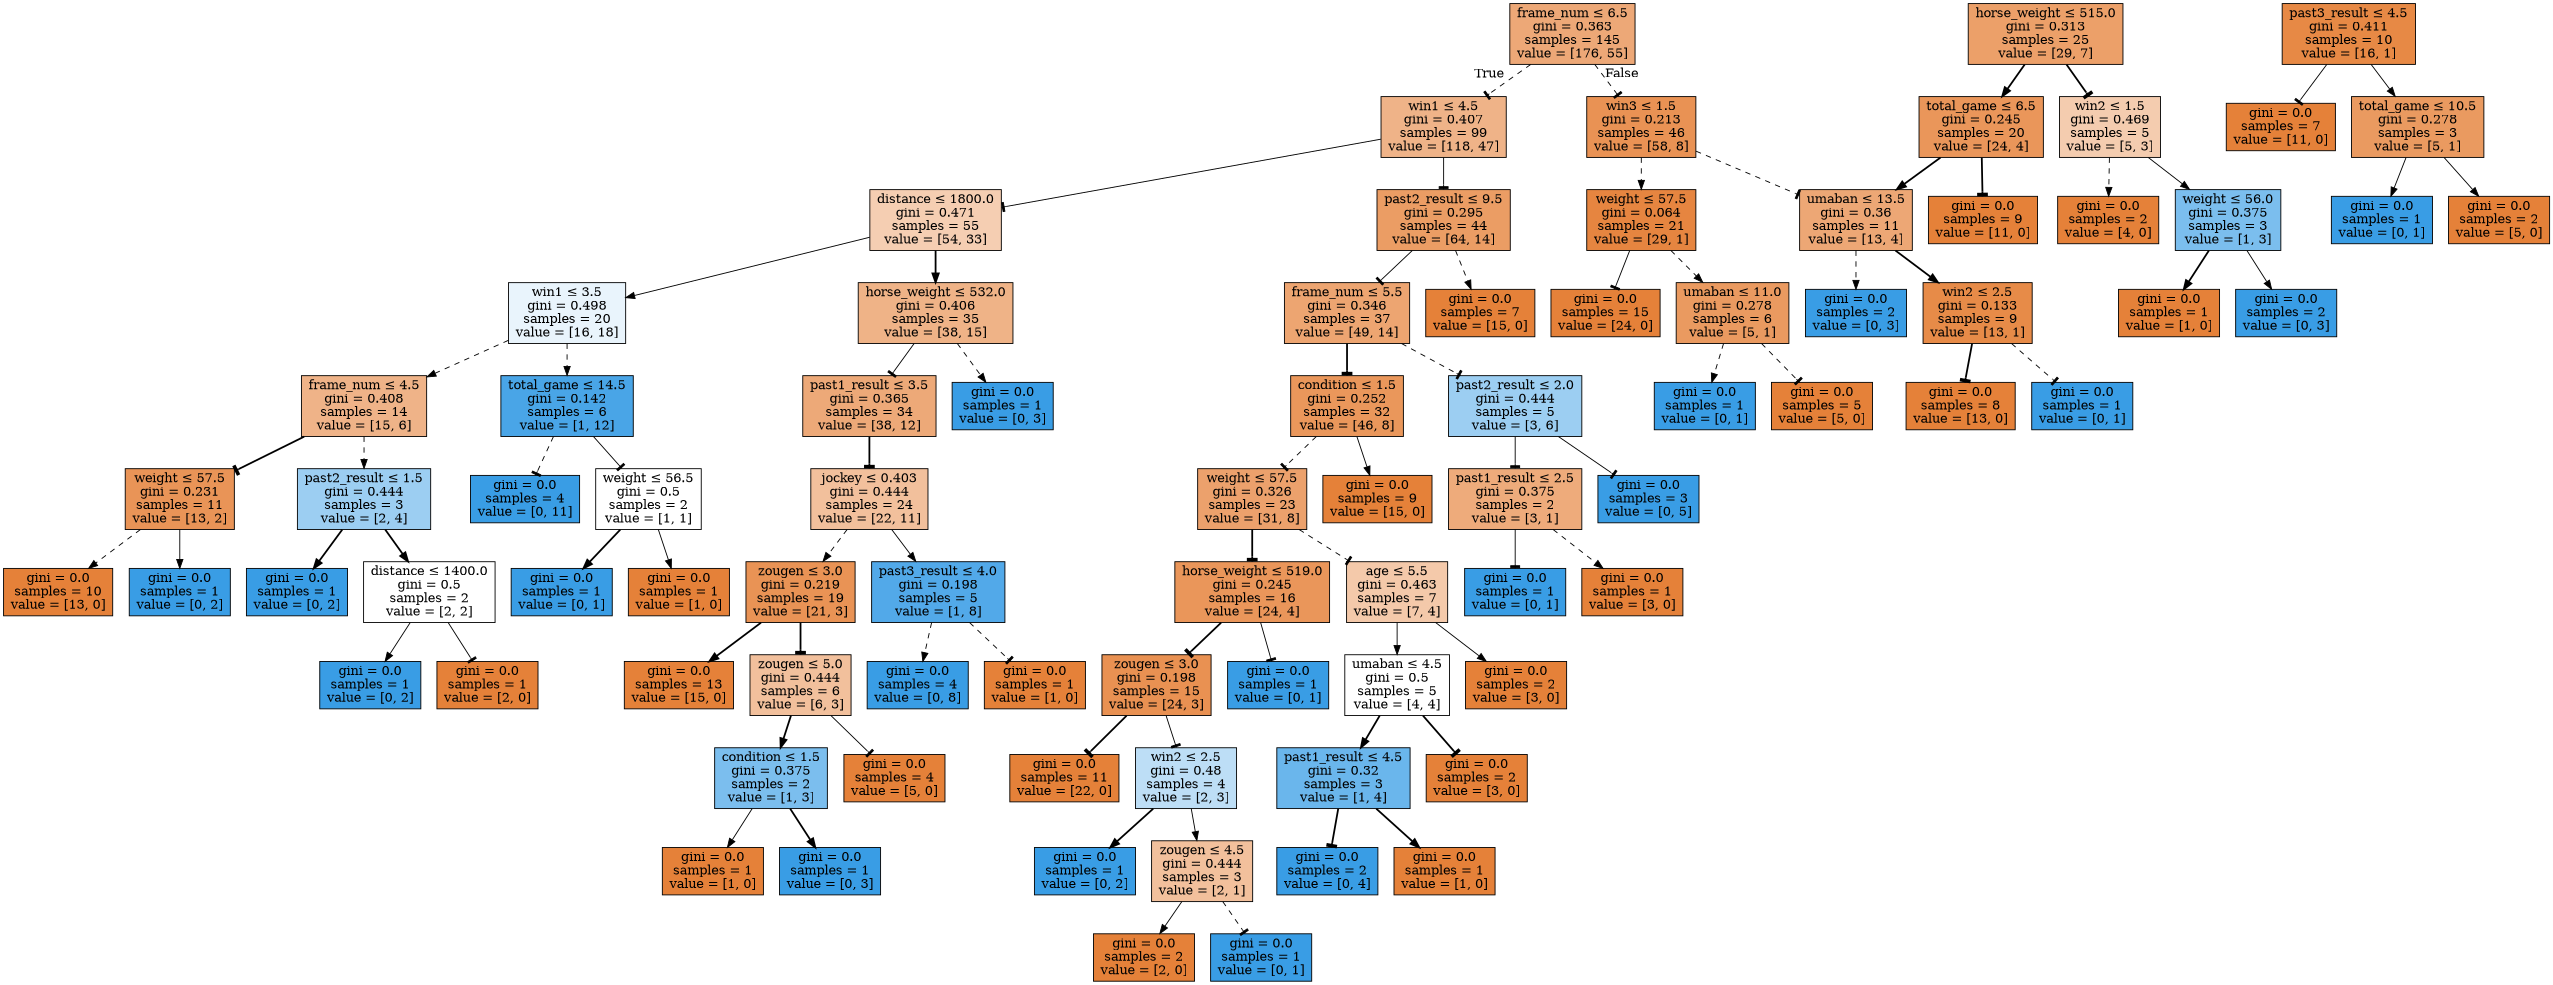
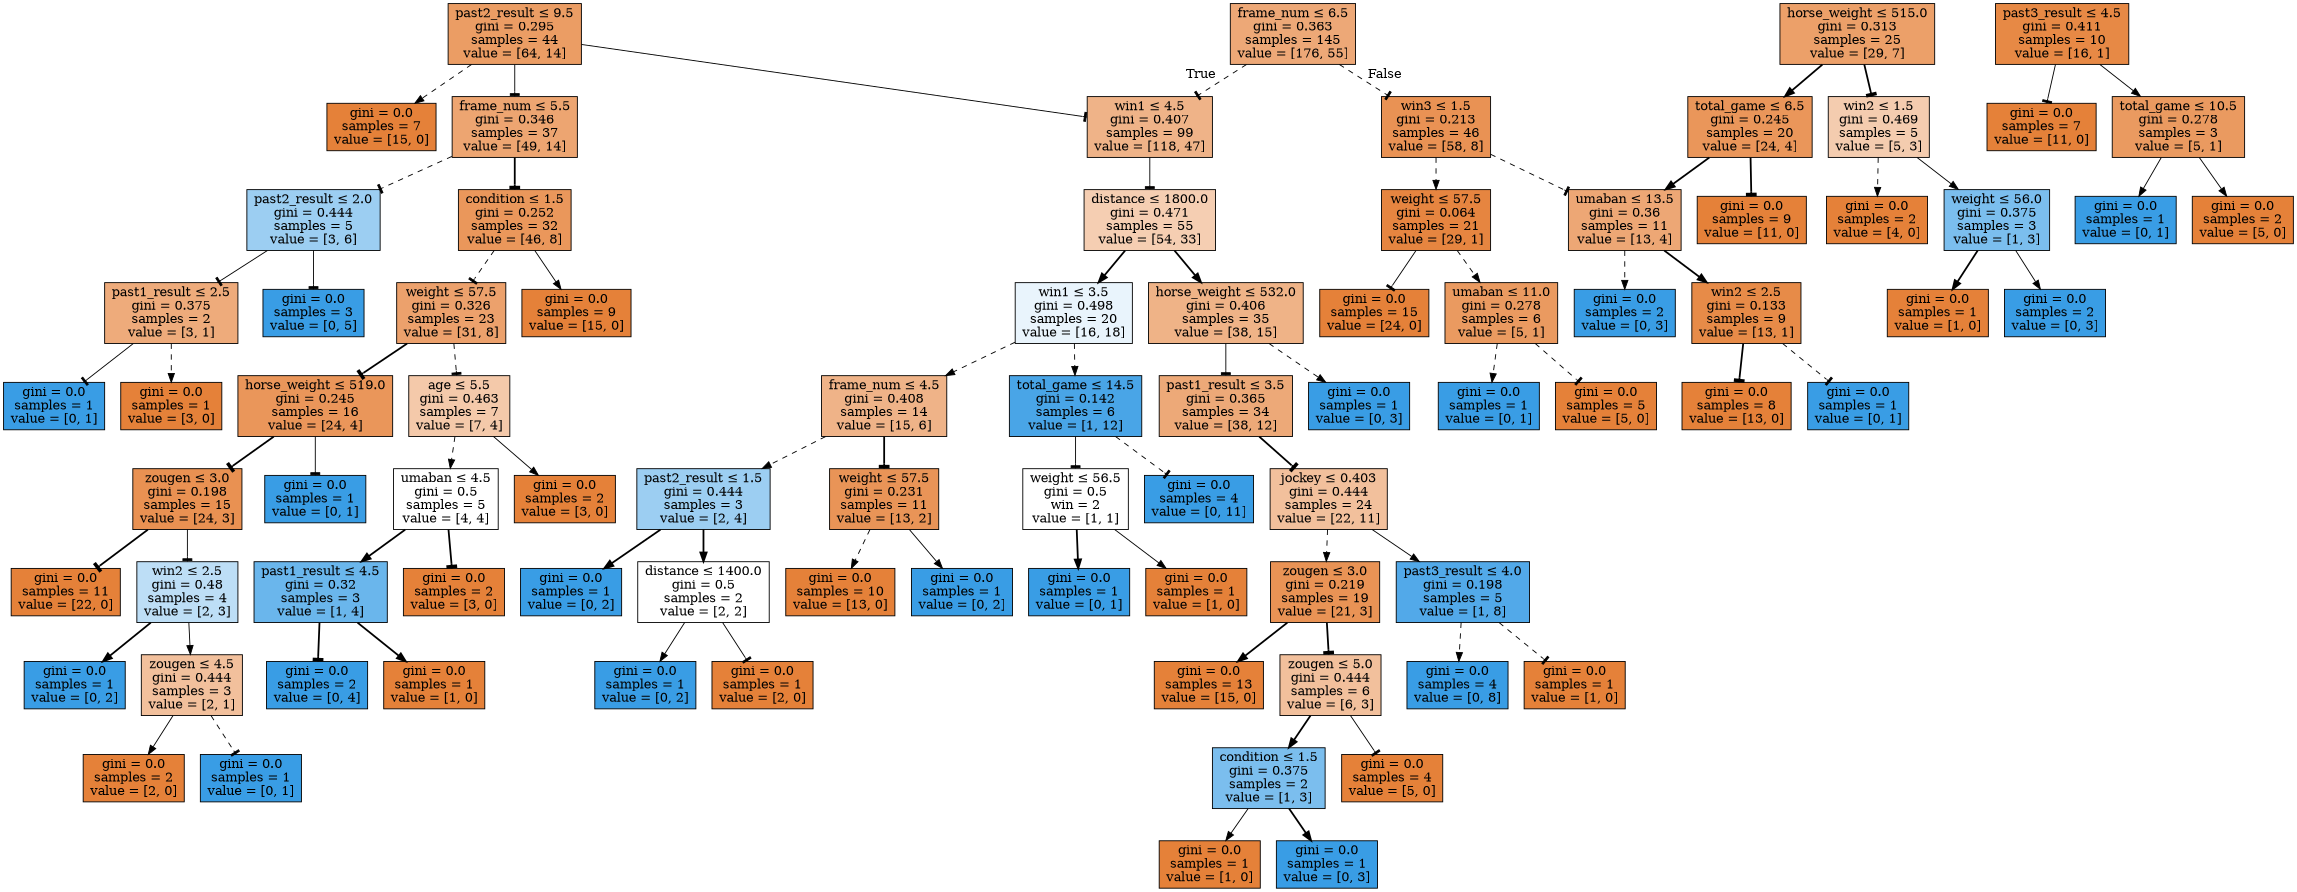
(1444, 171) -> (832, 80)
(752, 266) -> (1115, 263)
(648, 505) -> (1076, 505)
(1397, 634) -> (453, 448)
